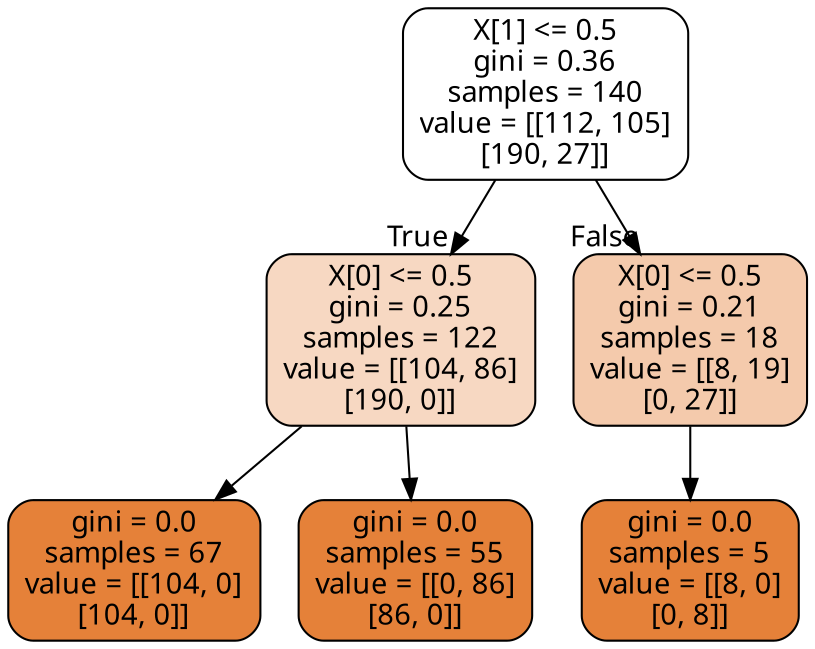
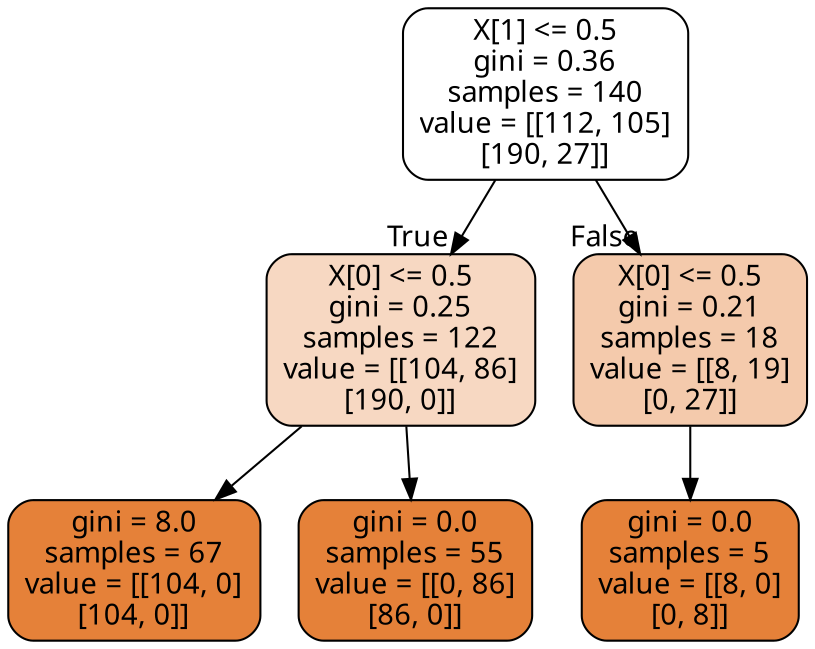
(134, 570) -> (134, 570)
